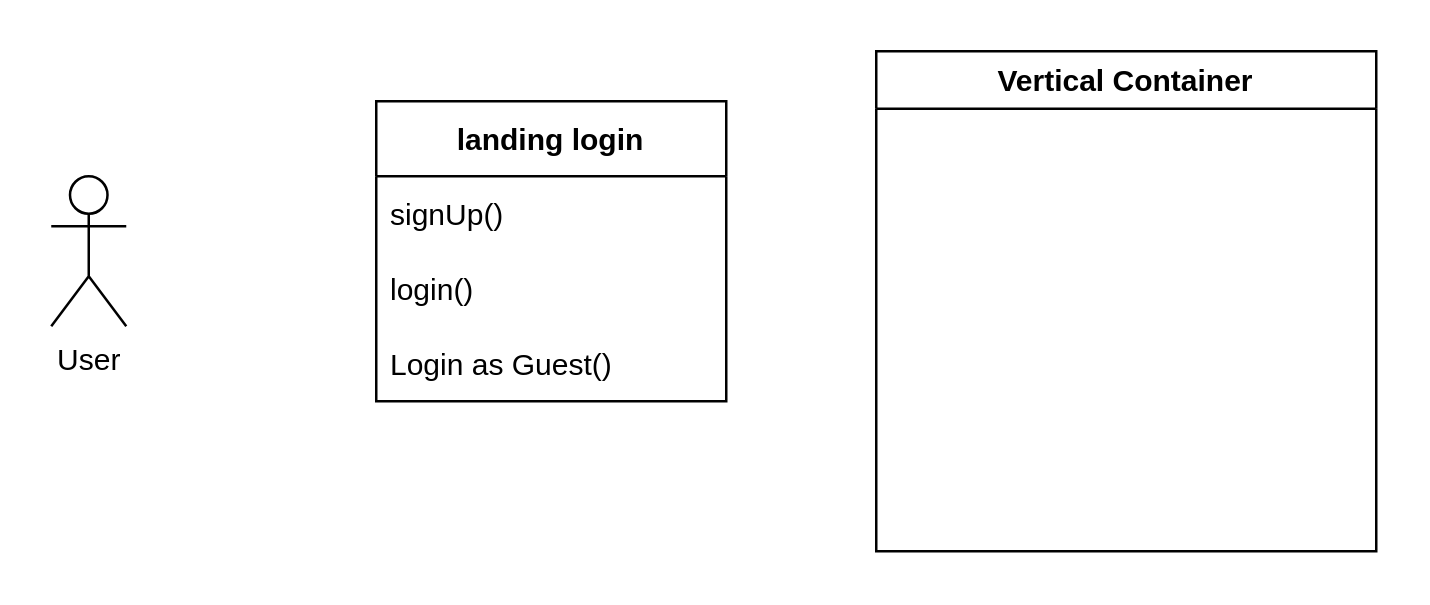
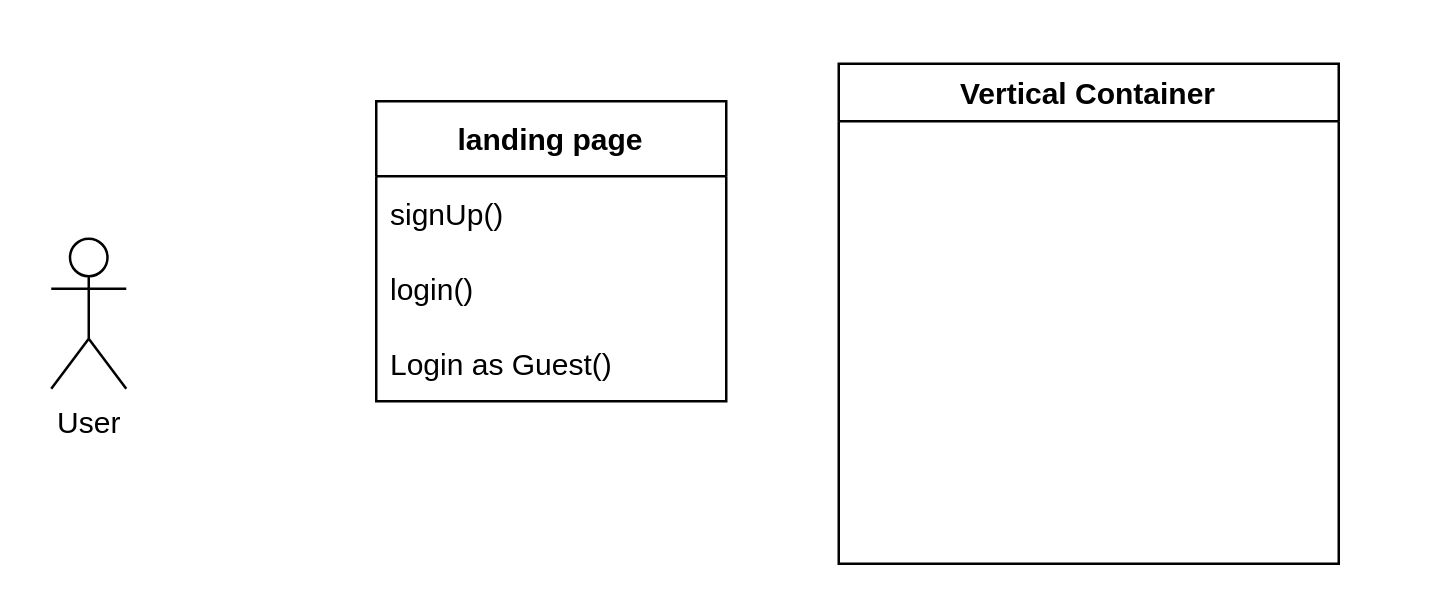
(550, 140) -> (550, 140)
(89, 251) -> (89, 314)
(1126, 301) -> (1089, 314)
